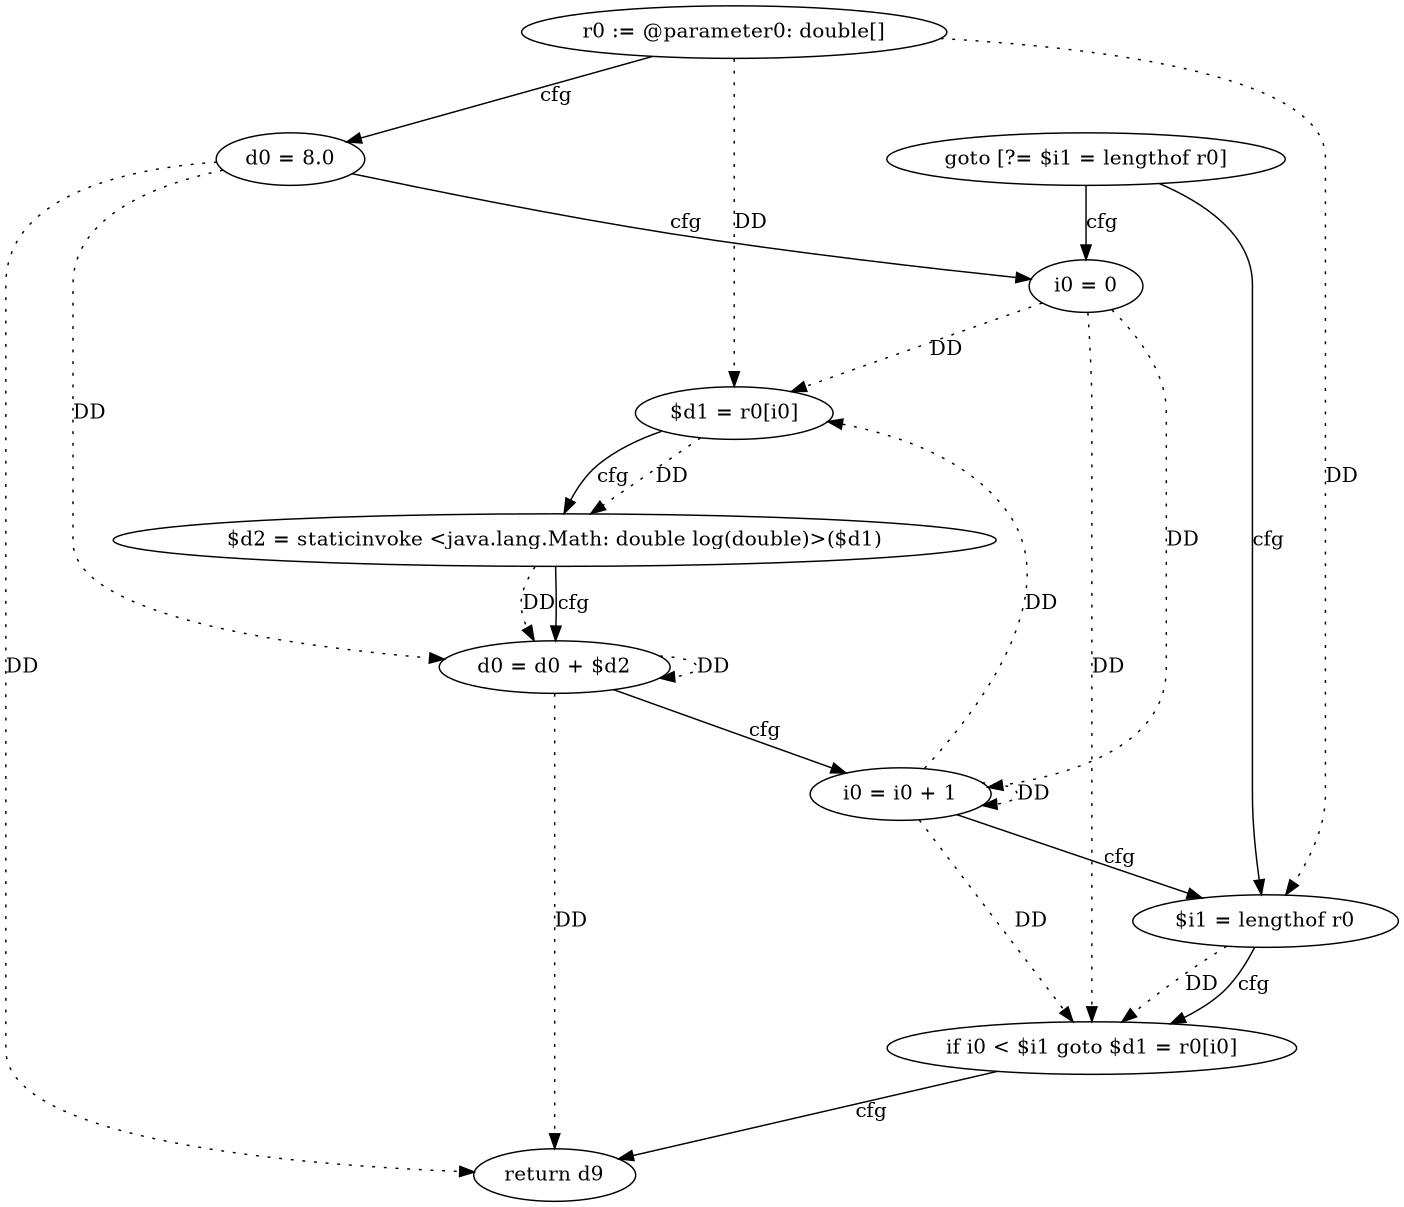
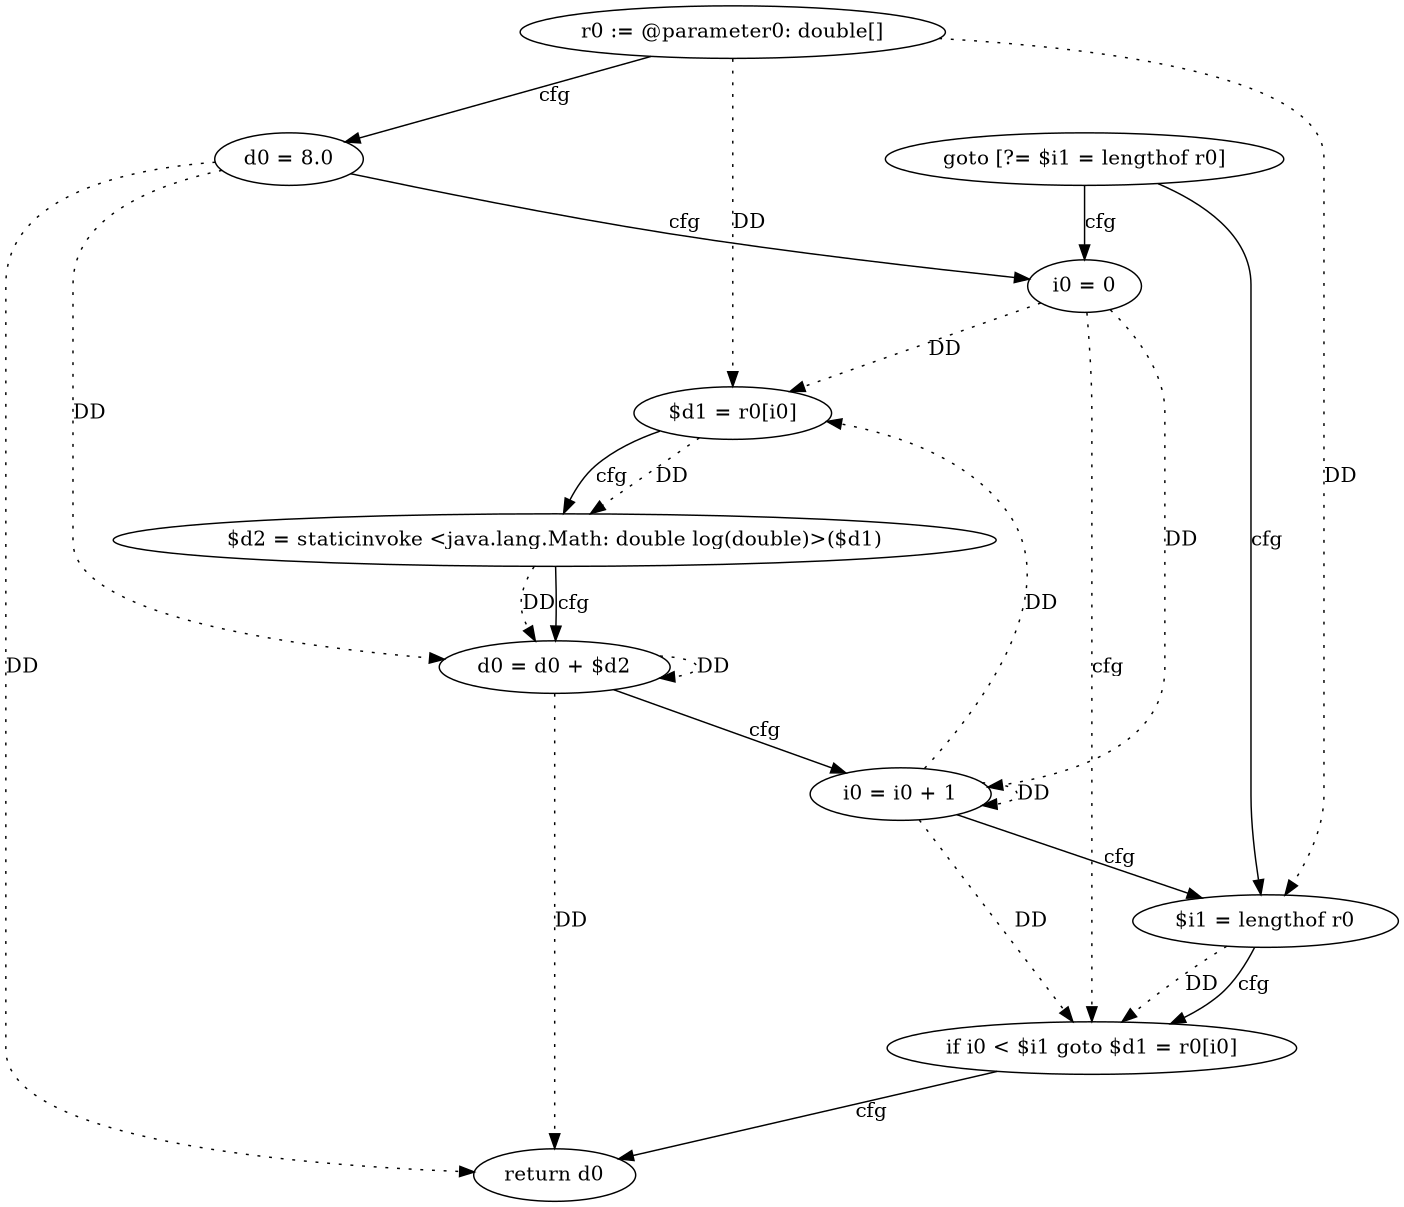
(1109, 667) -> (1108, 667)
(555, 1175) -> (555, 1175)
